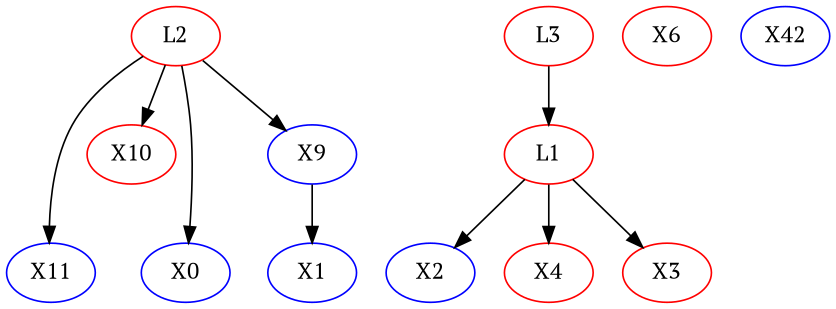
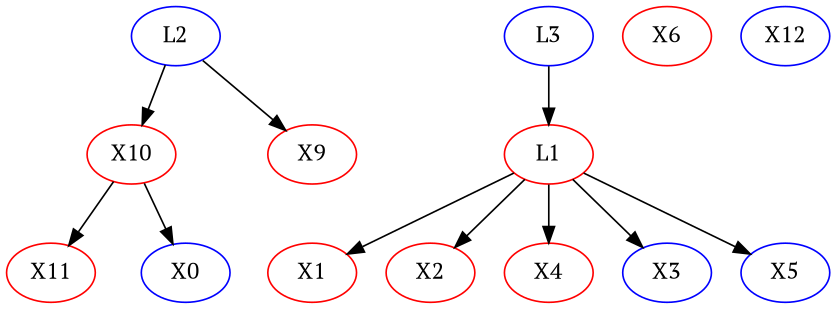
(176, 36) -> (176, 36)
(549, 36) -> (549, 36)
(785, 36) -> (785, 36)
(71, 127) -> (96, 207)
(192, 146) -> (155, 206)
(312, 154) -> (312, 154)
(312, 206) -> (438, 210)
(51, 273) -> (51, 273)
(312, 273) -> (312, 273)
(430, 273) -> (430, 273)
(667, 273) -> (667, 273)
none -> (785, 273)
